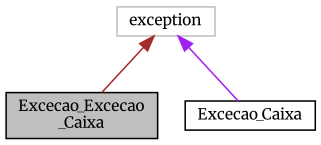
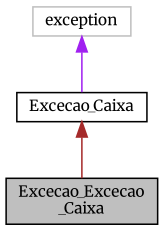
(123, 70) -> (82, 158)
